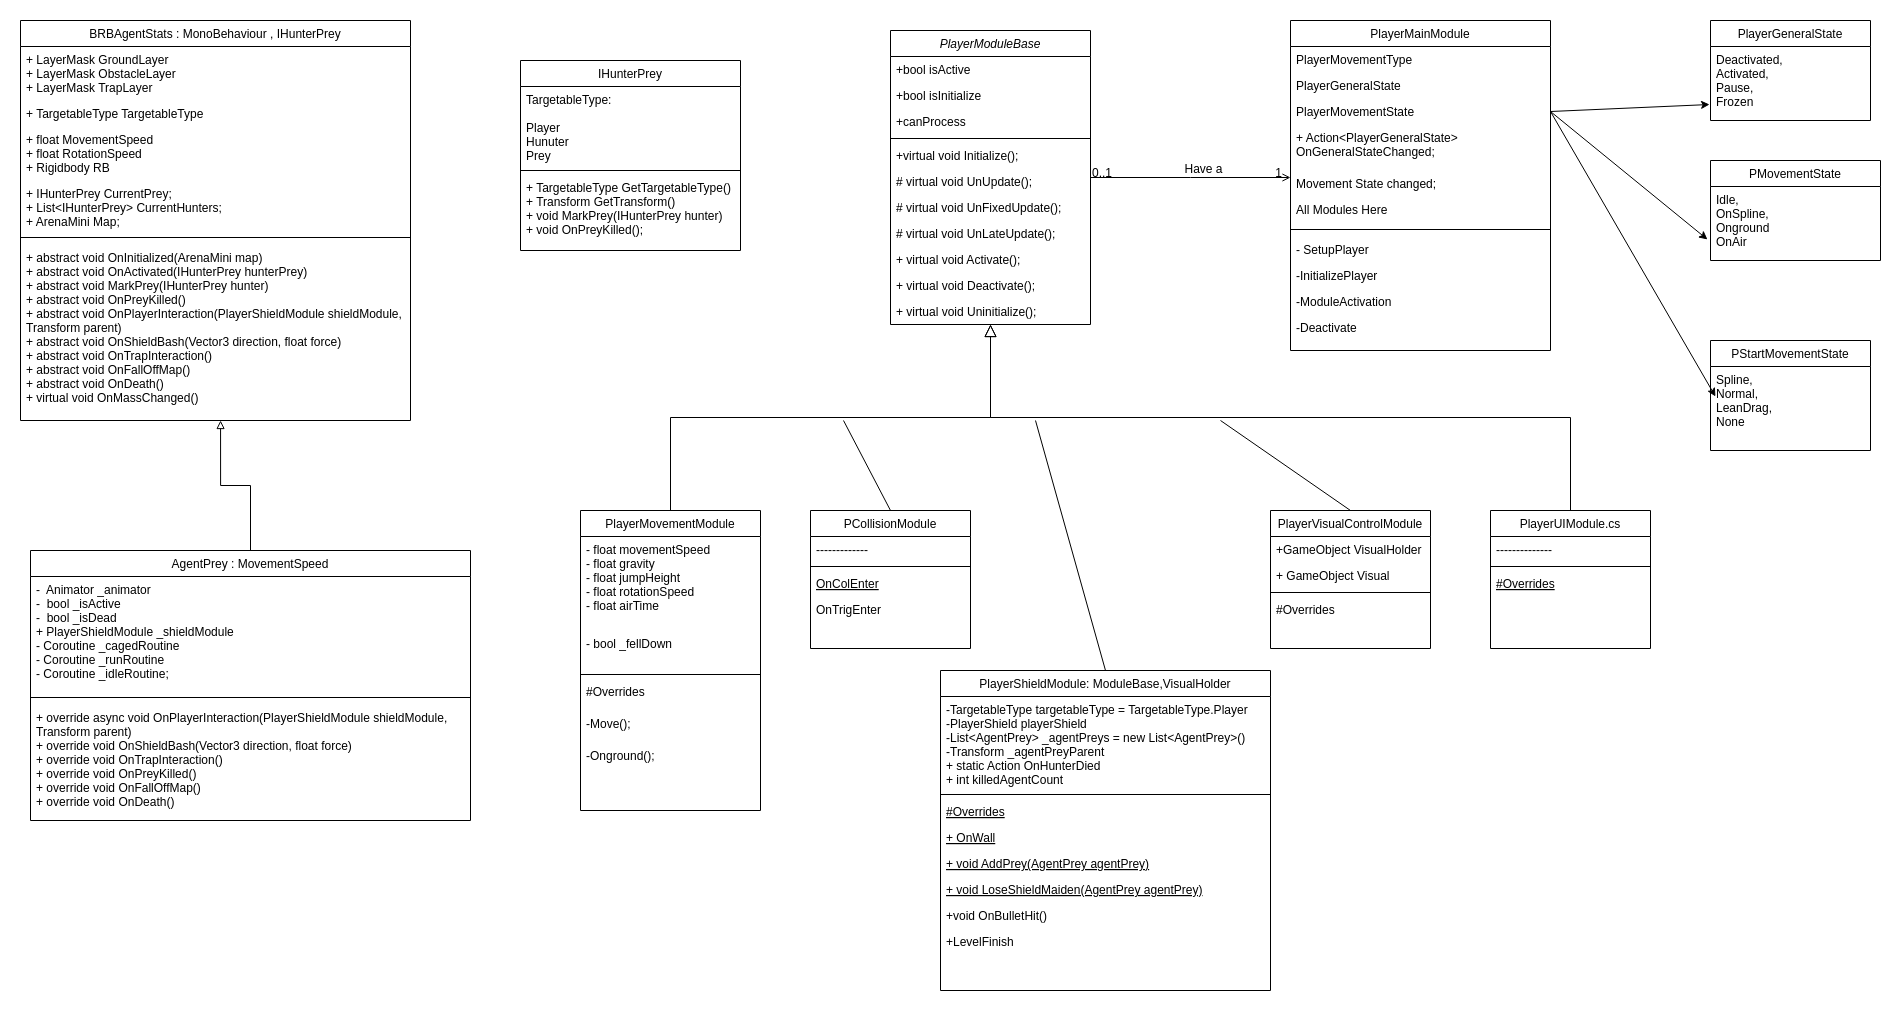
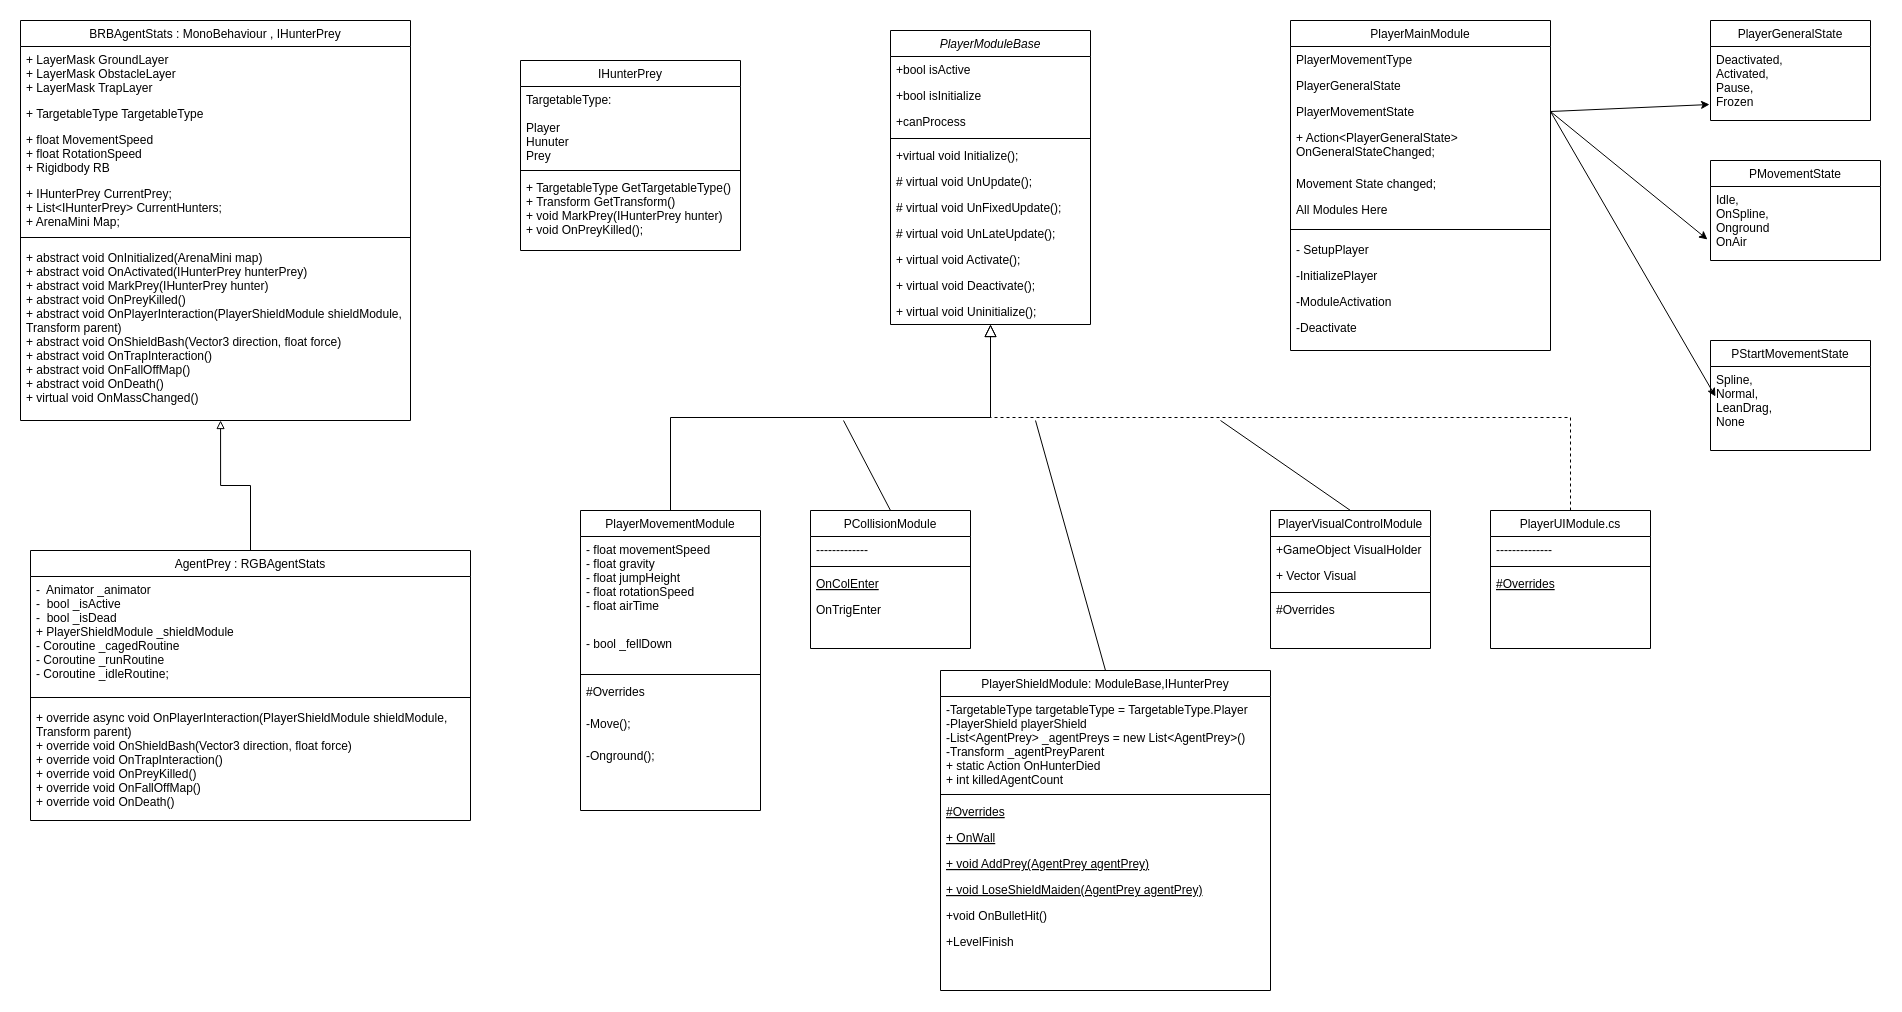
(1190, 178) -> none
(1327, 418) -> (1327, 418)
(250, 564) -> (250, 564)
(1335, 576) -> (1322, 576)
(1105, 684) -> (1105, 684)
